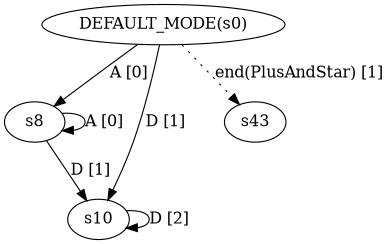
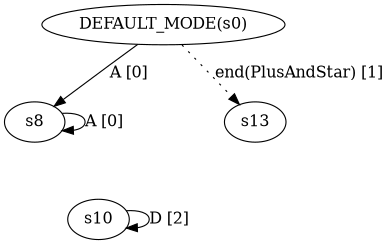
(141, 119) -> none
(255, 122) -> (255, 122)
(64, 166) -> none
